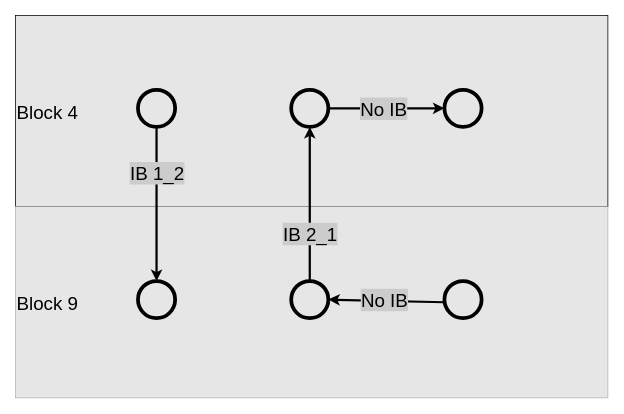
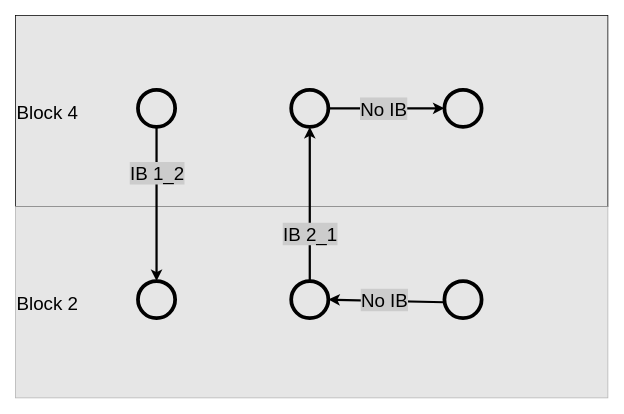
(49, 303) -> (49, 303)
